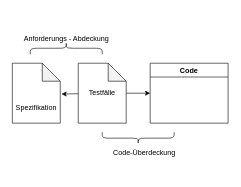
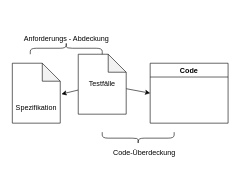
(102, 93) -> (102, 84)
